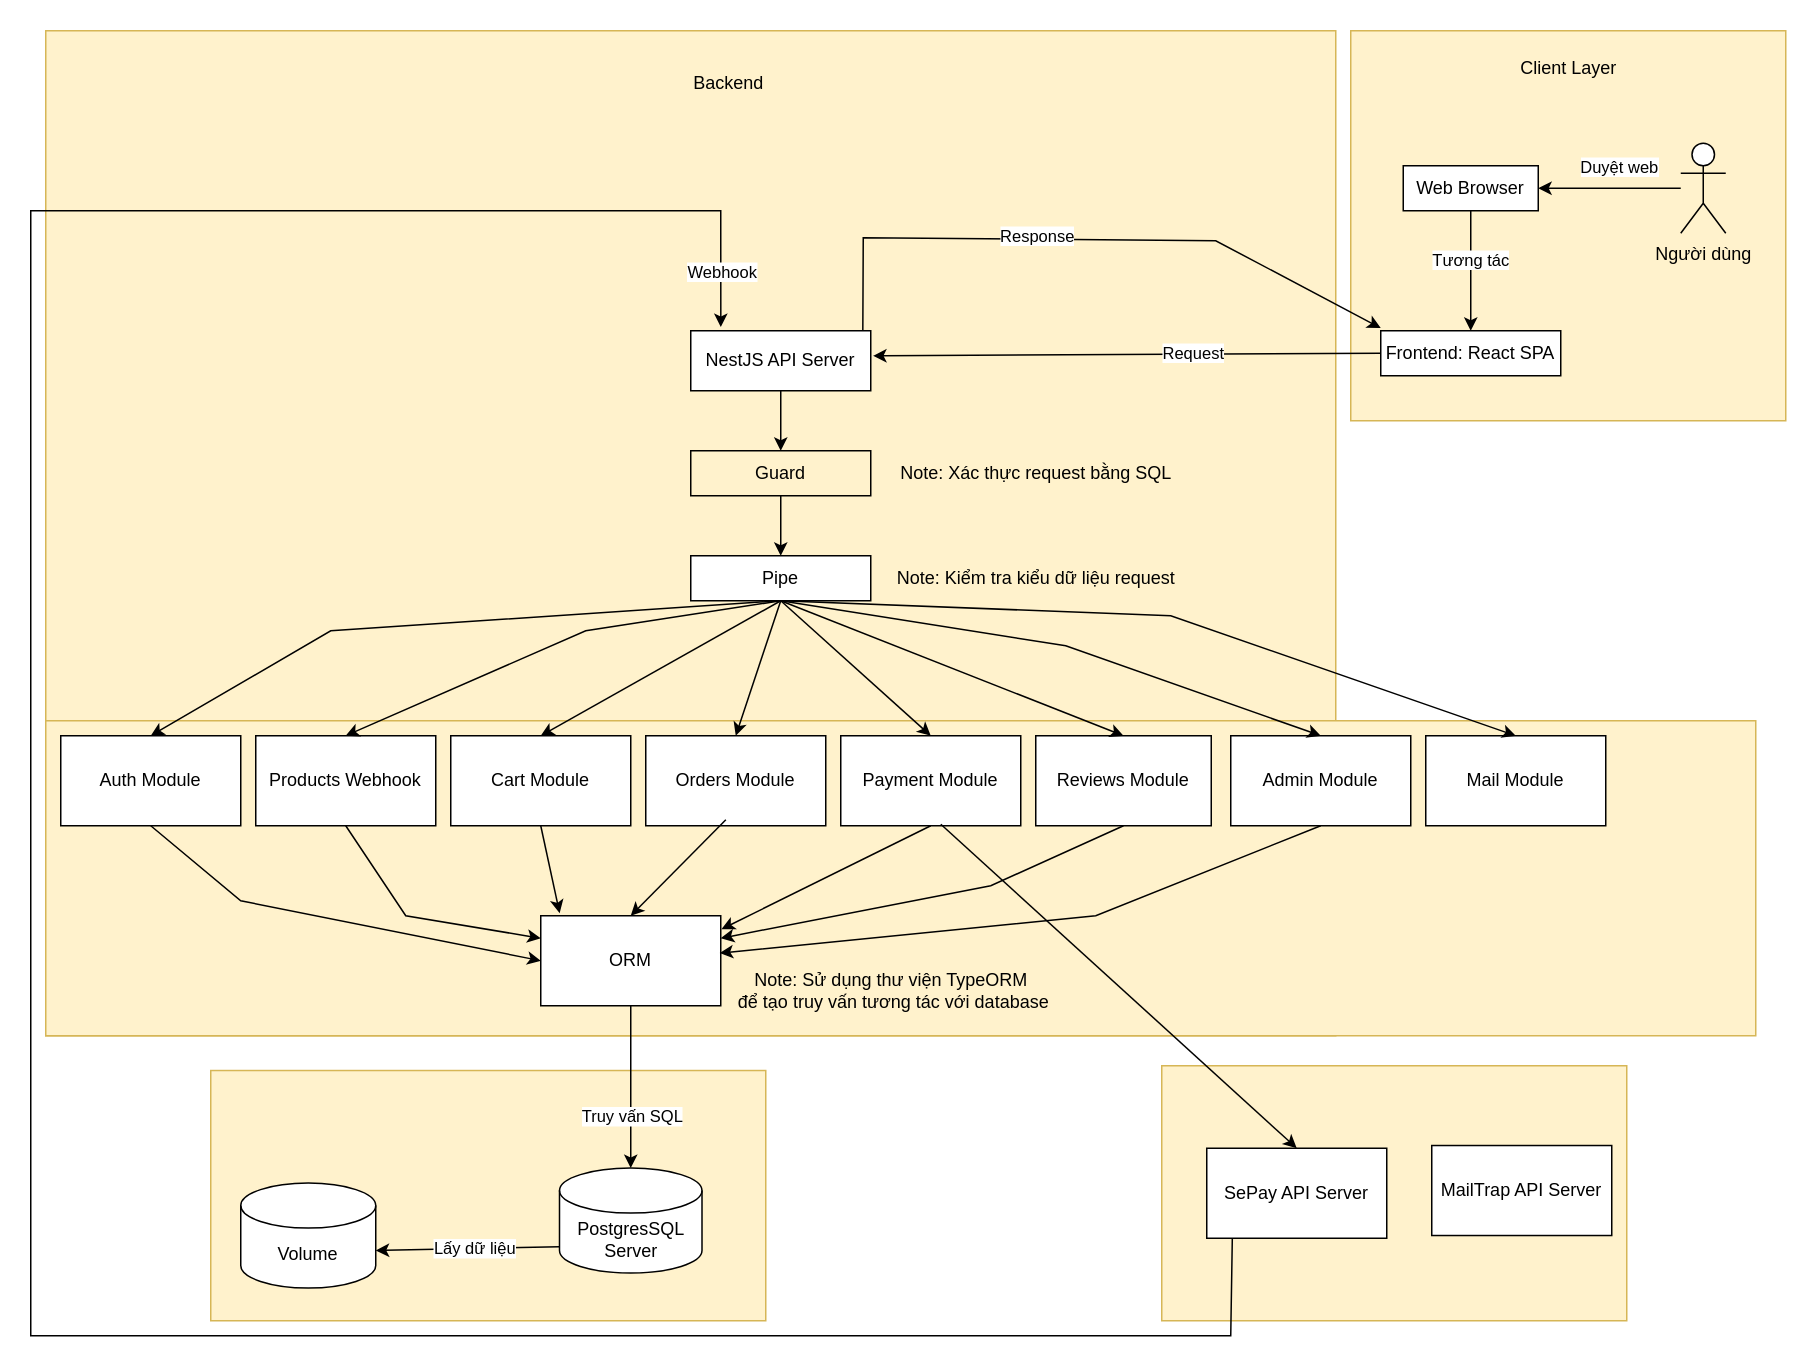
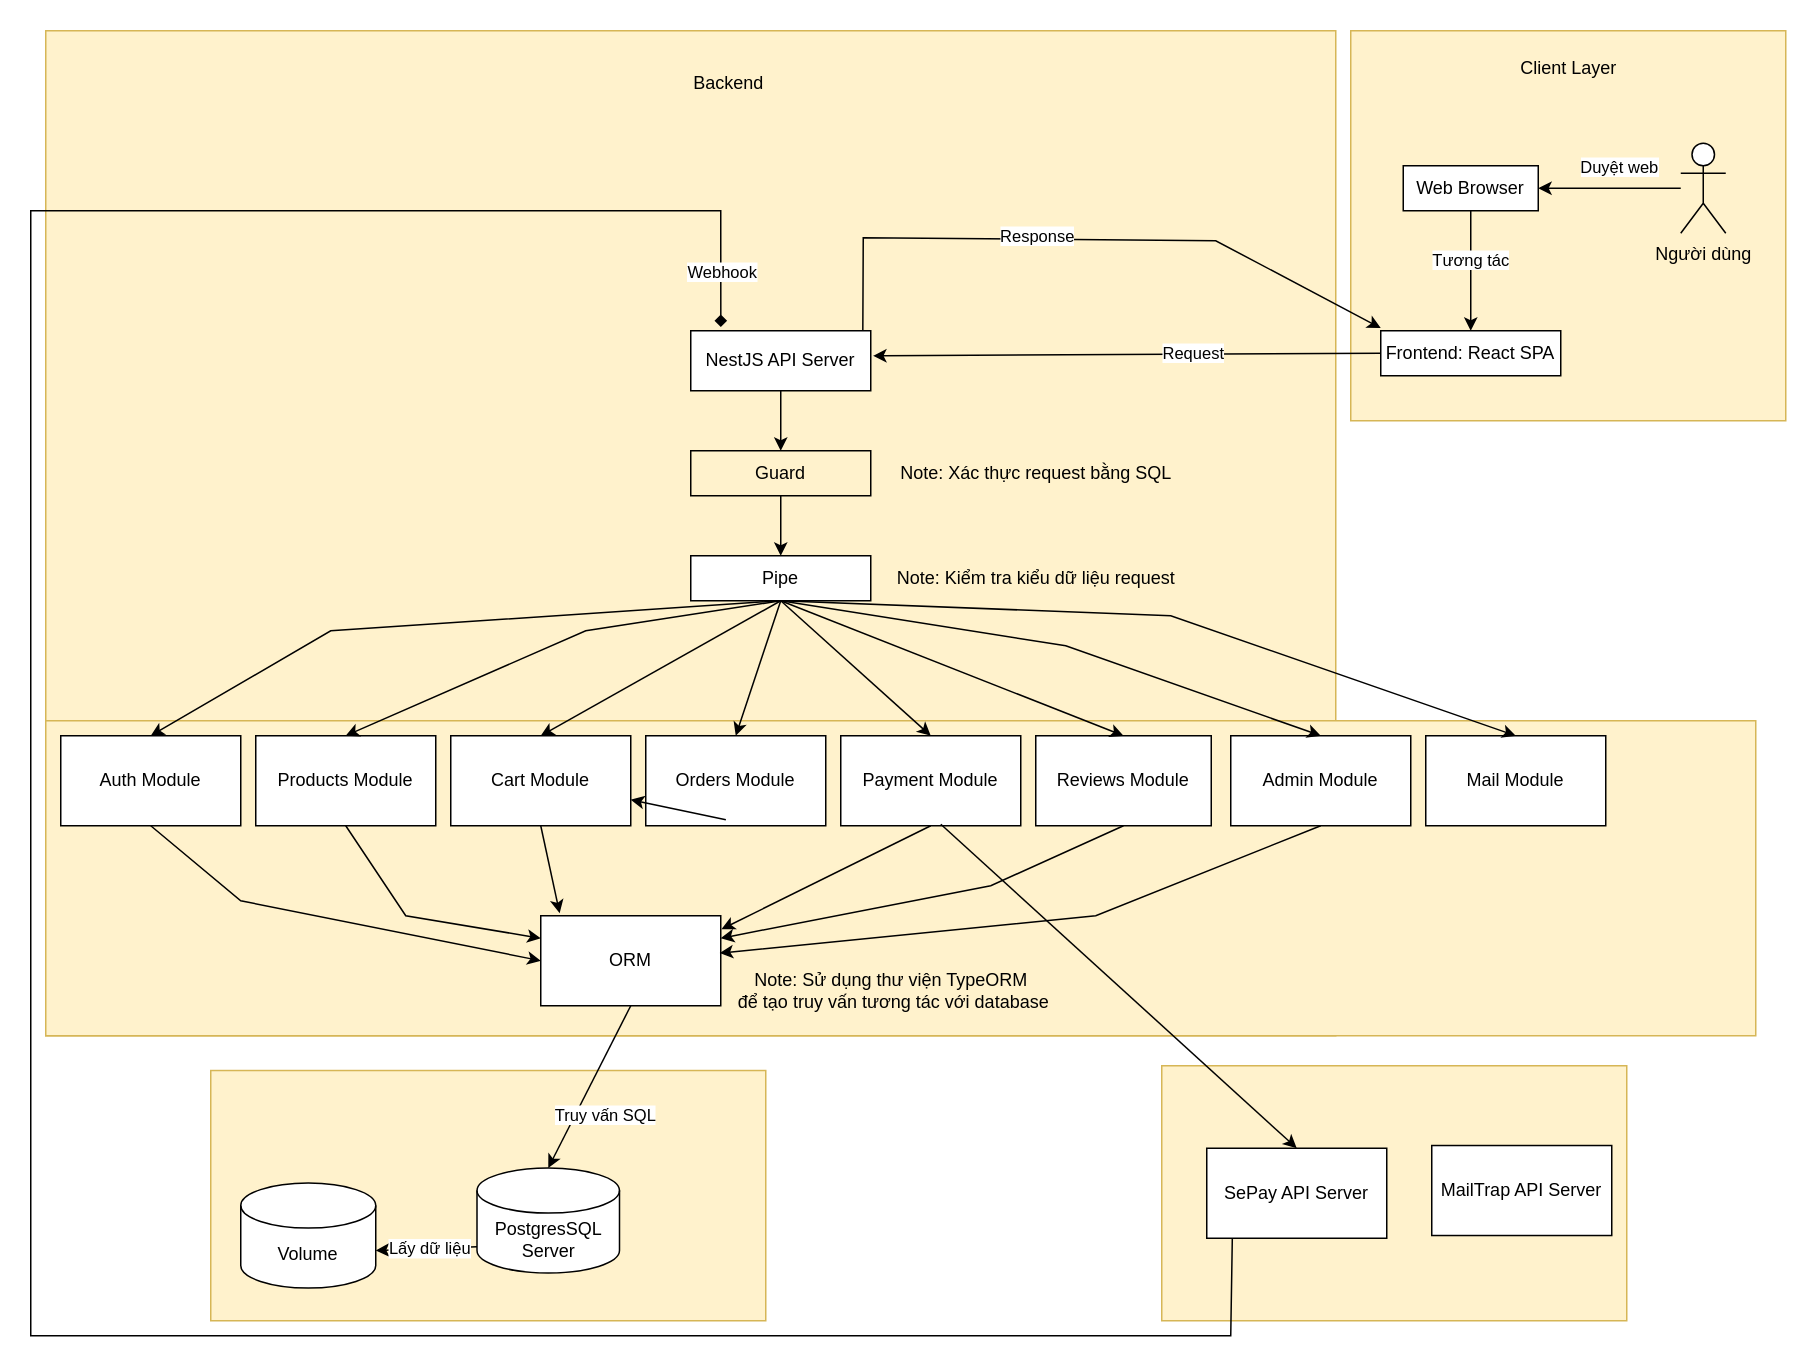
(721, 315) -> (721, 314)
(346, 781) -> (346, 781)
(682, 864) -> (683, 811)
(631, 1221) -> (548, 1221)
